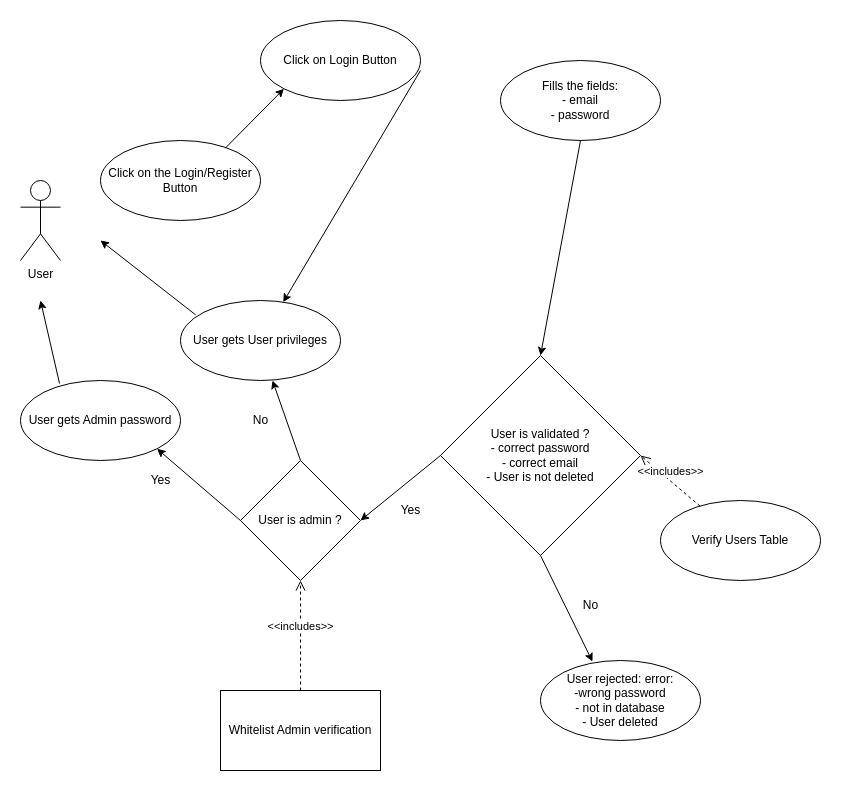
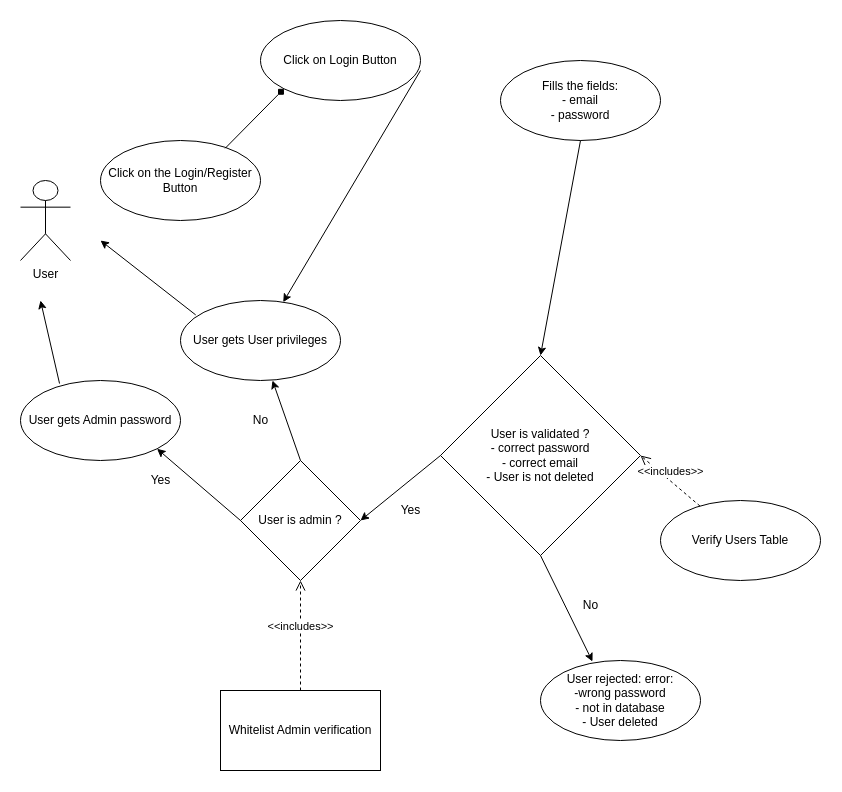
(279, 94) -> (278, 95)
(41, 221) -> (46, 221)
